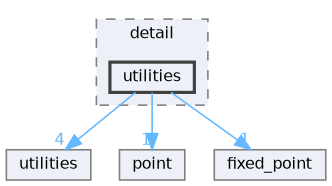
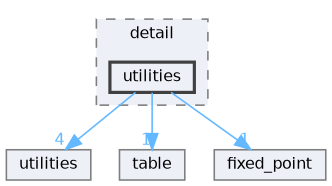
(152, 165) -> (152, 165)
